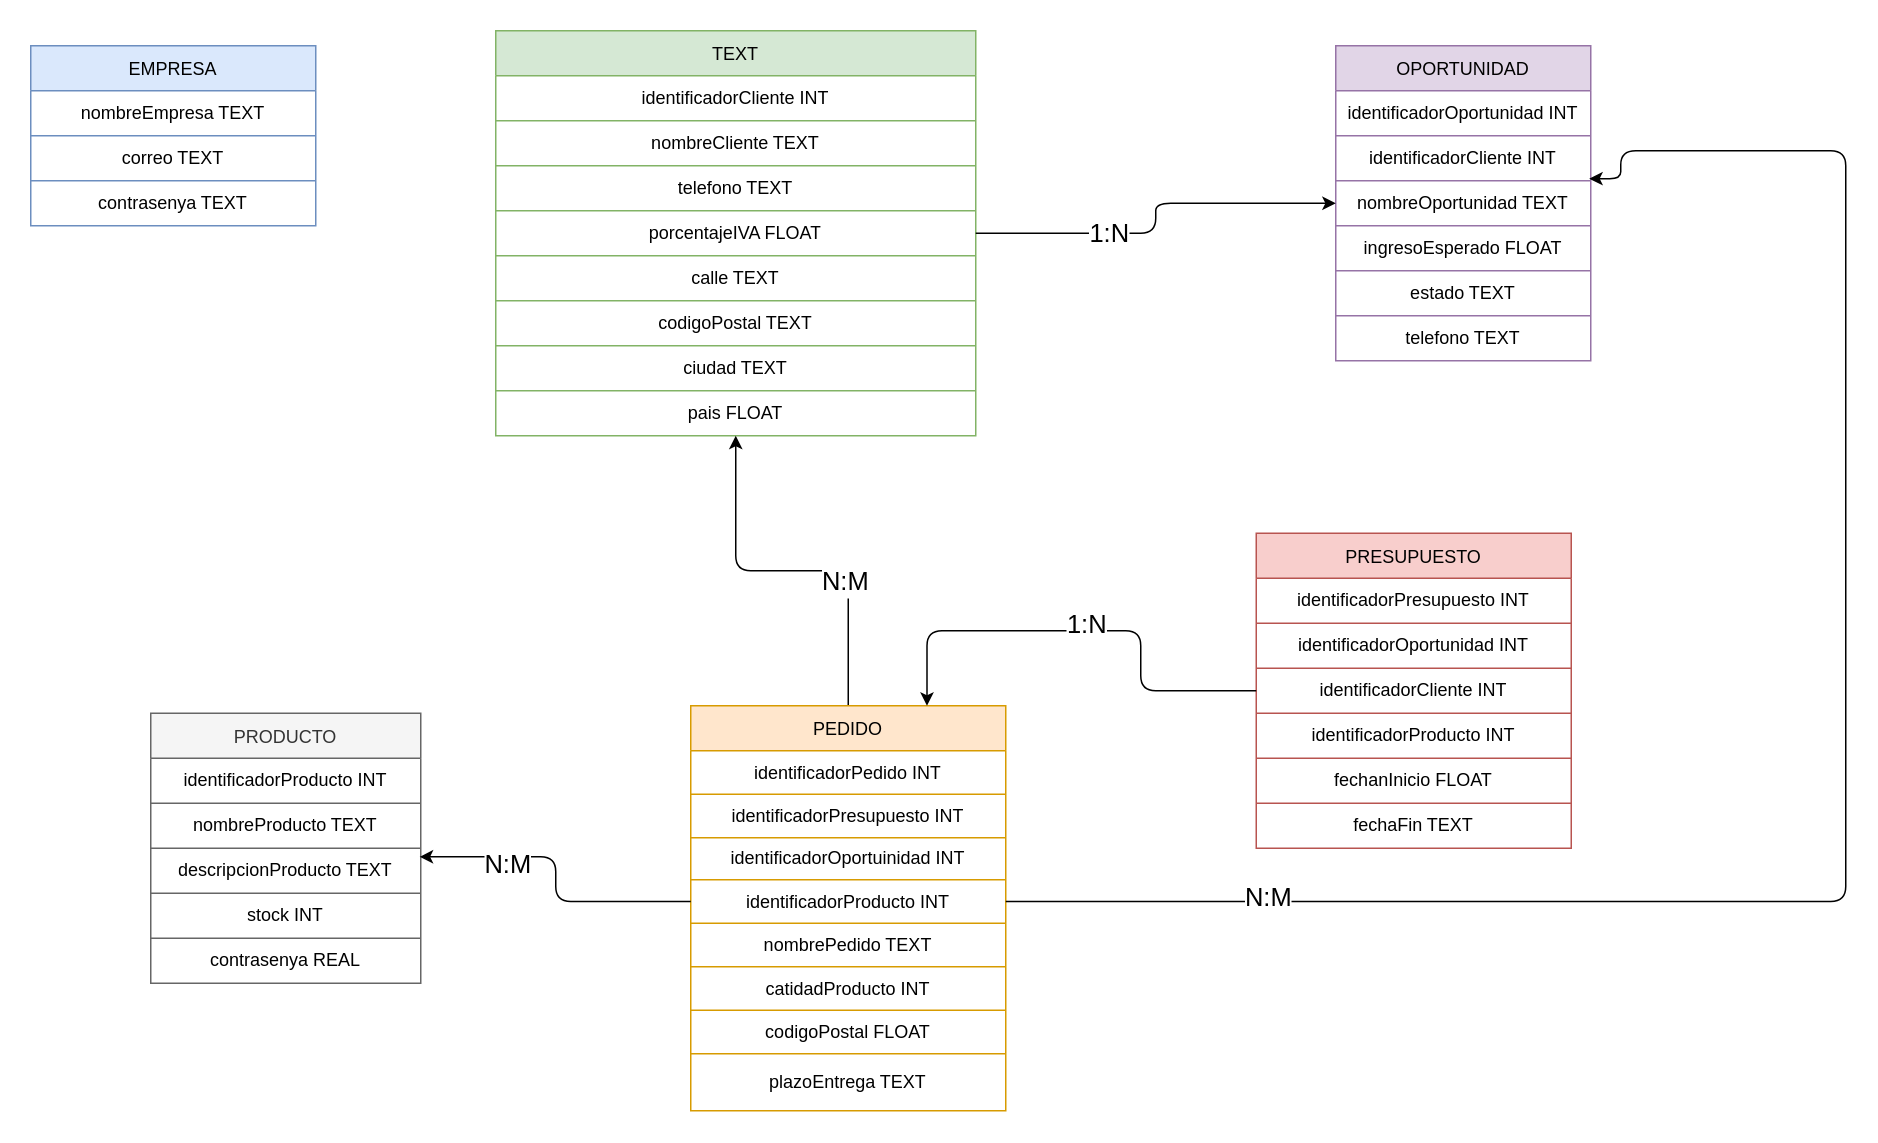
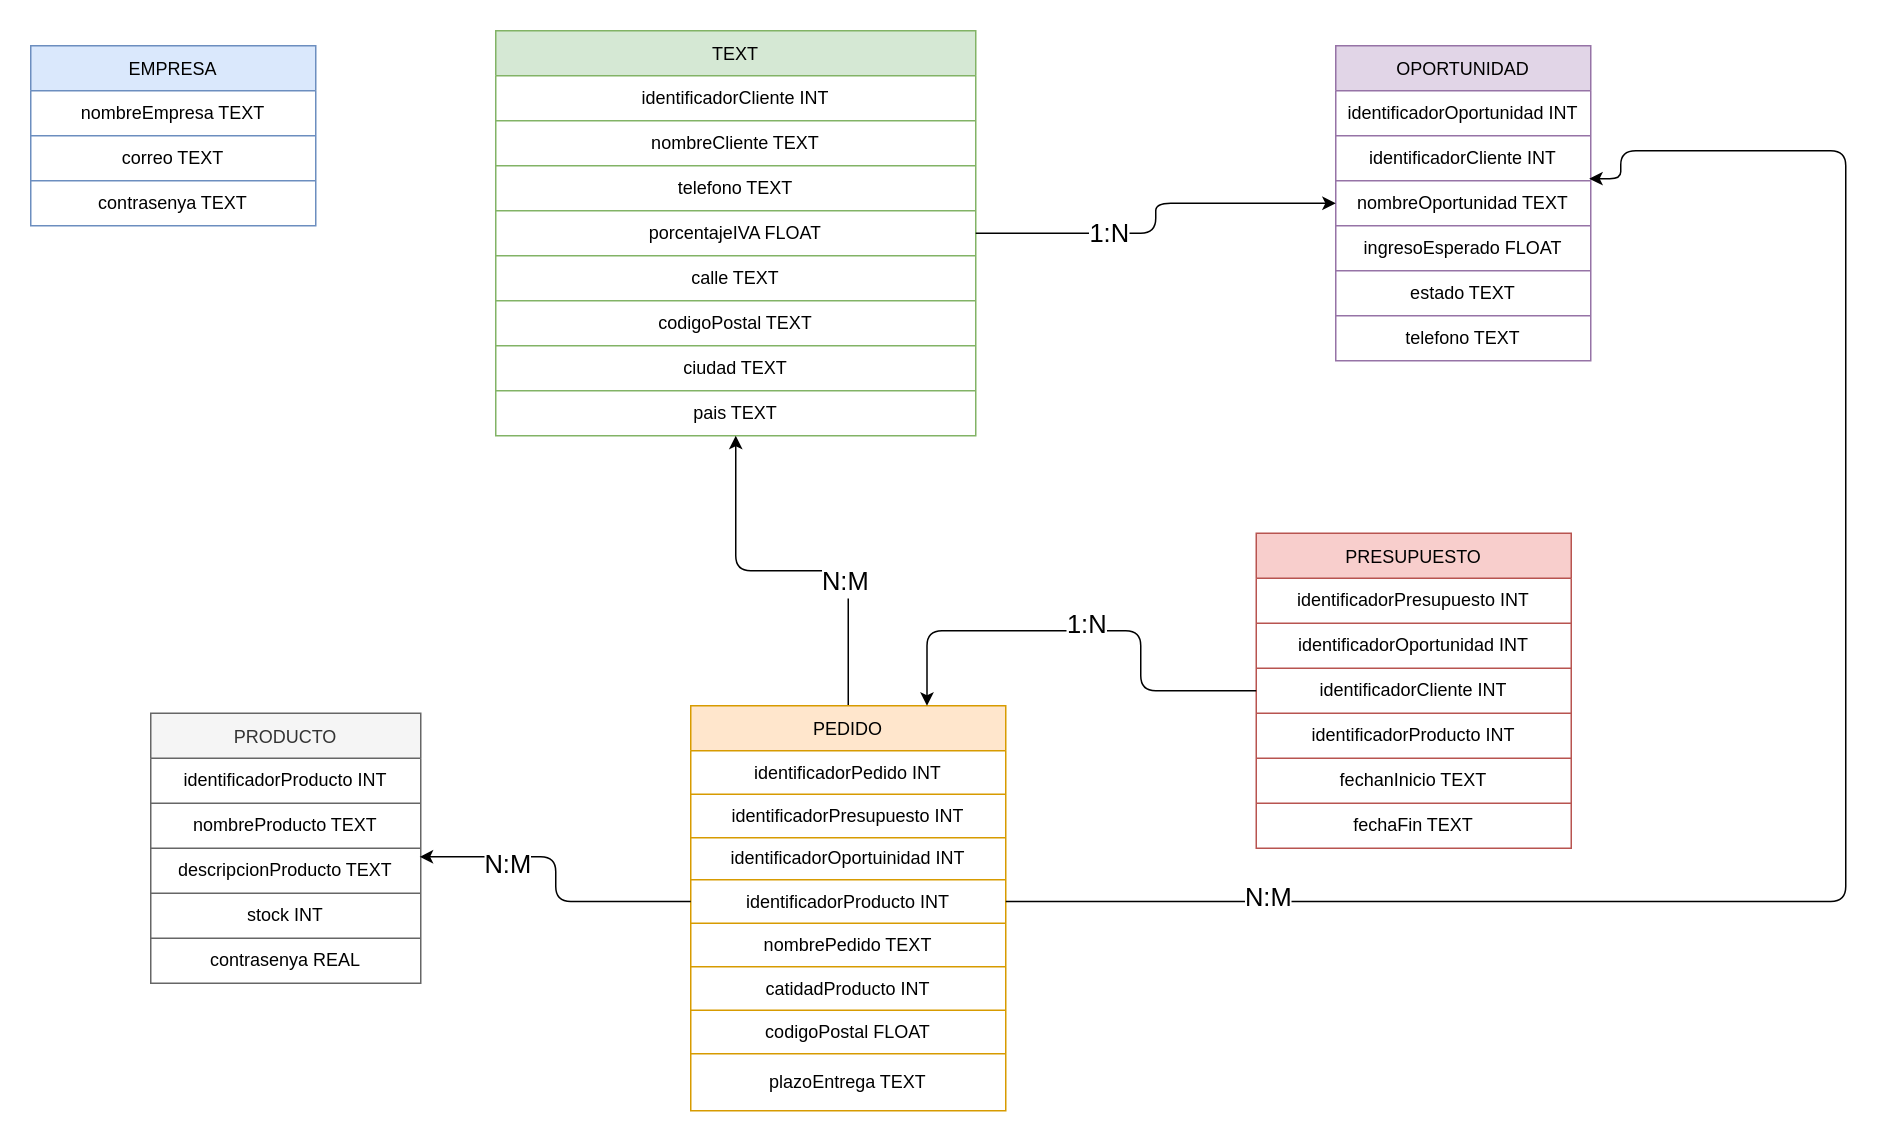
(736, 413) -> (736, 413)
(1414, 781) -> (1414, 781)
